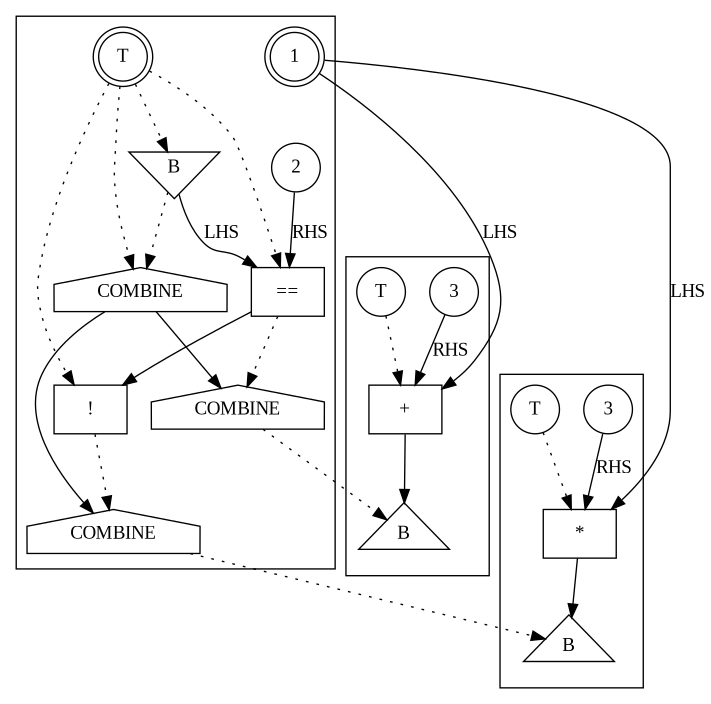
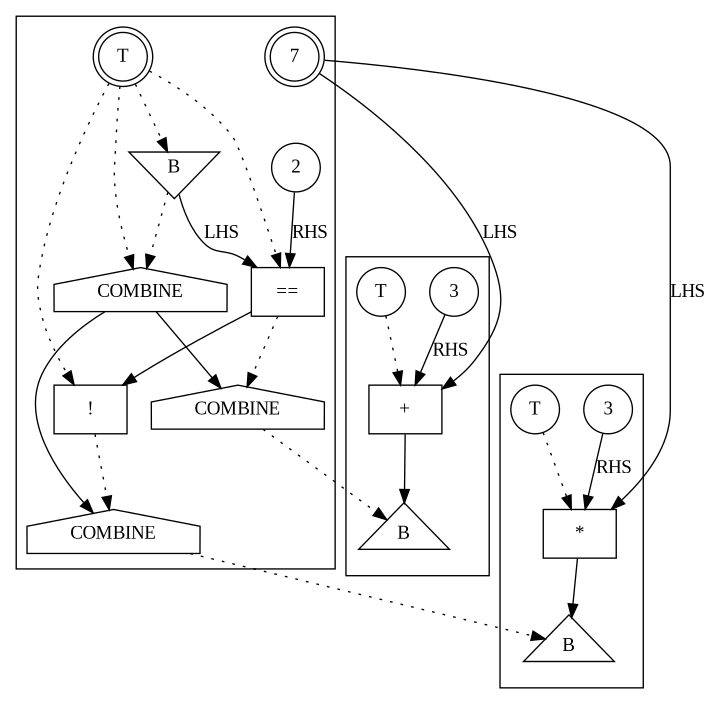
(295, 57) -> (295, 57)
